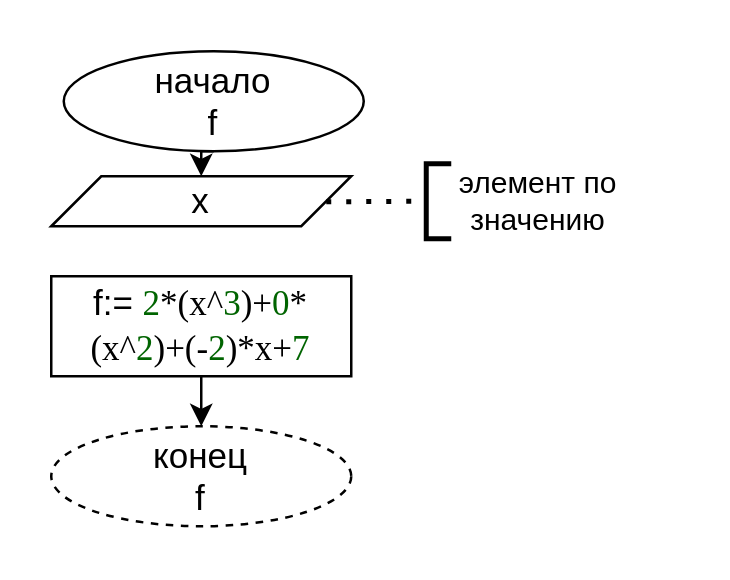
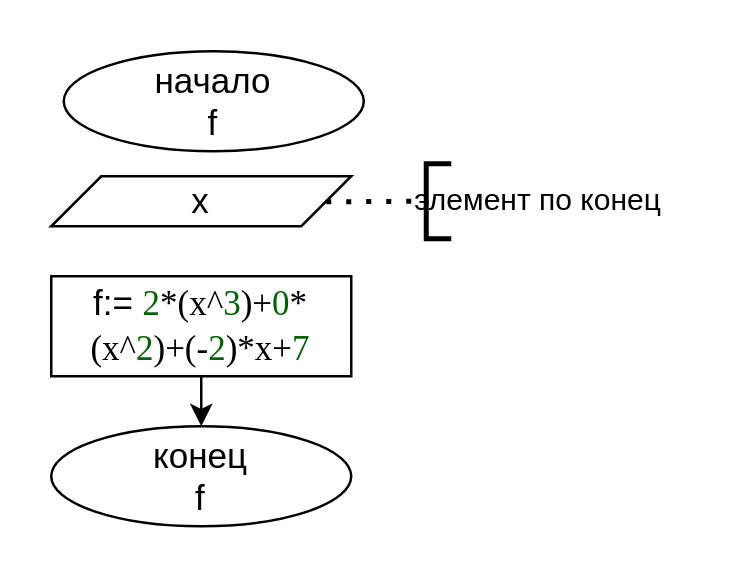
(201, 154) -> none
(539, 201) -> (539, 201)
(201, 476) -> (201, 476)
